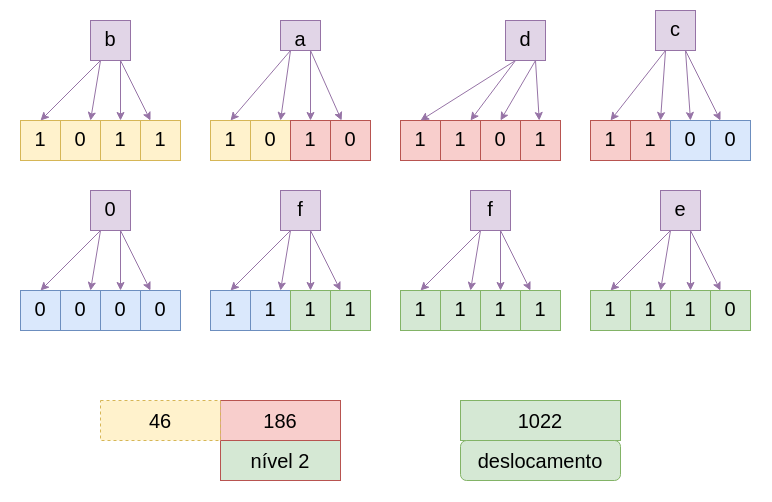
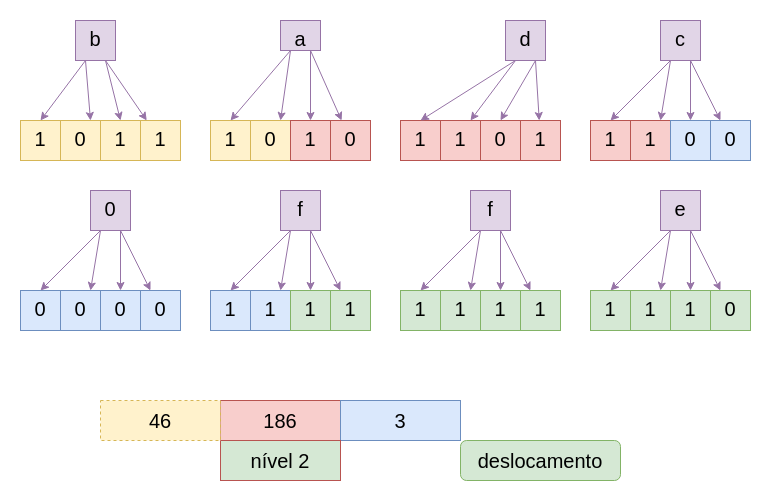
(676, 31) -> (681, 41)
(111, 41) -> (96, 41)
none -> (401, 421)
(541, 421) -> none
